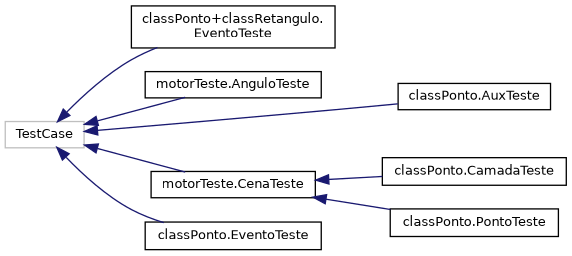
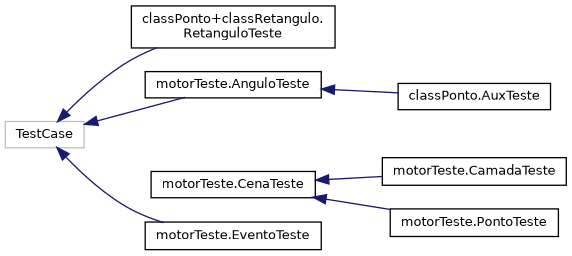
(233, 27) -> (233, 27)
(248, 117) -> (366, 91)
(141, 160) -> none
(474, 171) -> (474, 171)
(474, 223) -> (474, 223)
(233, 236) -> (233, 236)
